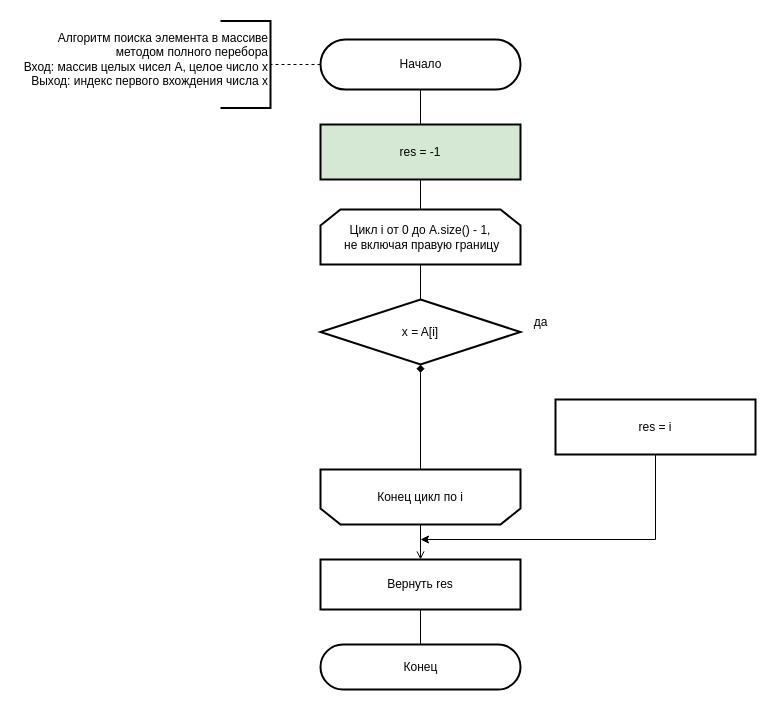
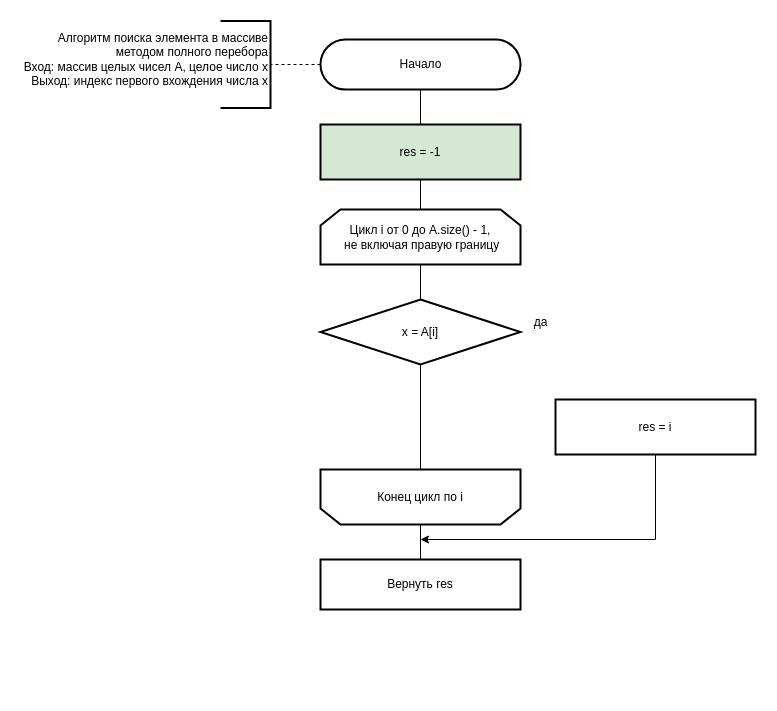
(421, 373) -> (421, 369)
(421, 554) -> (421, 555)
(421, 627) -> none
(421, 667) -> none
